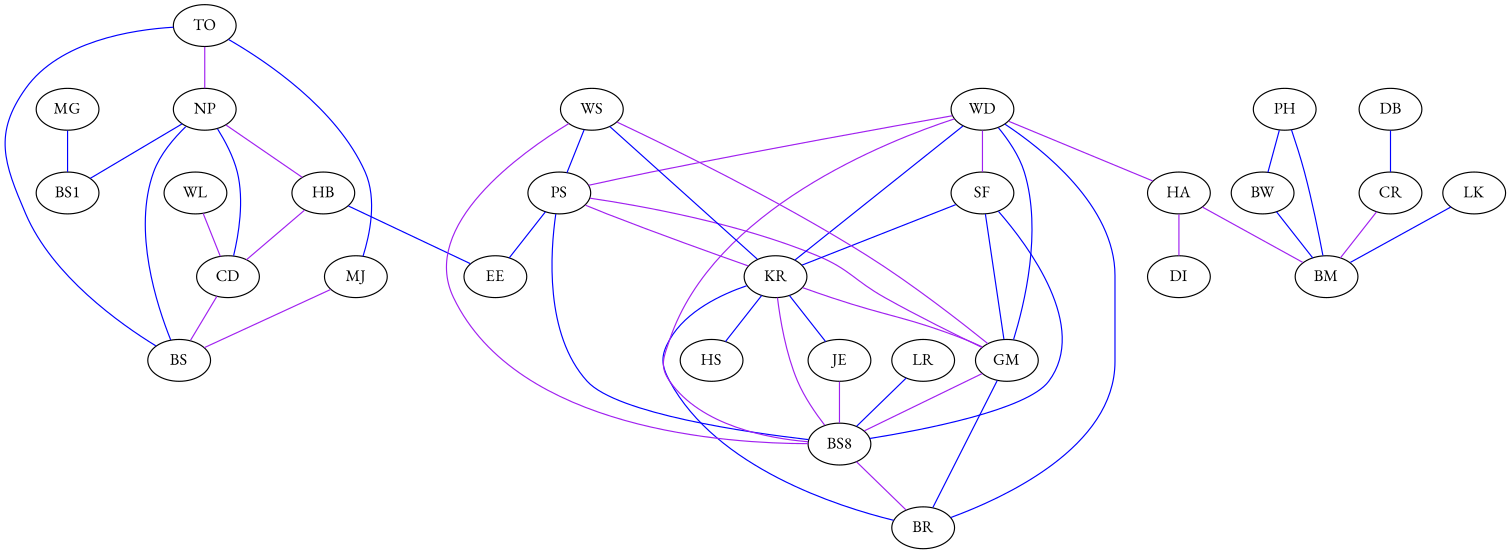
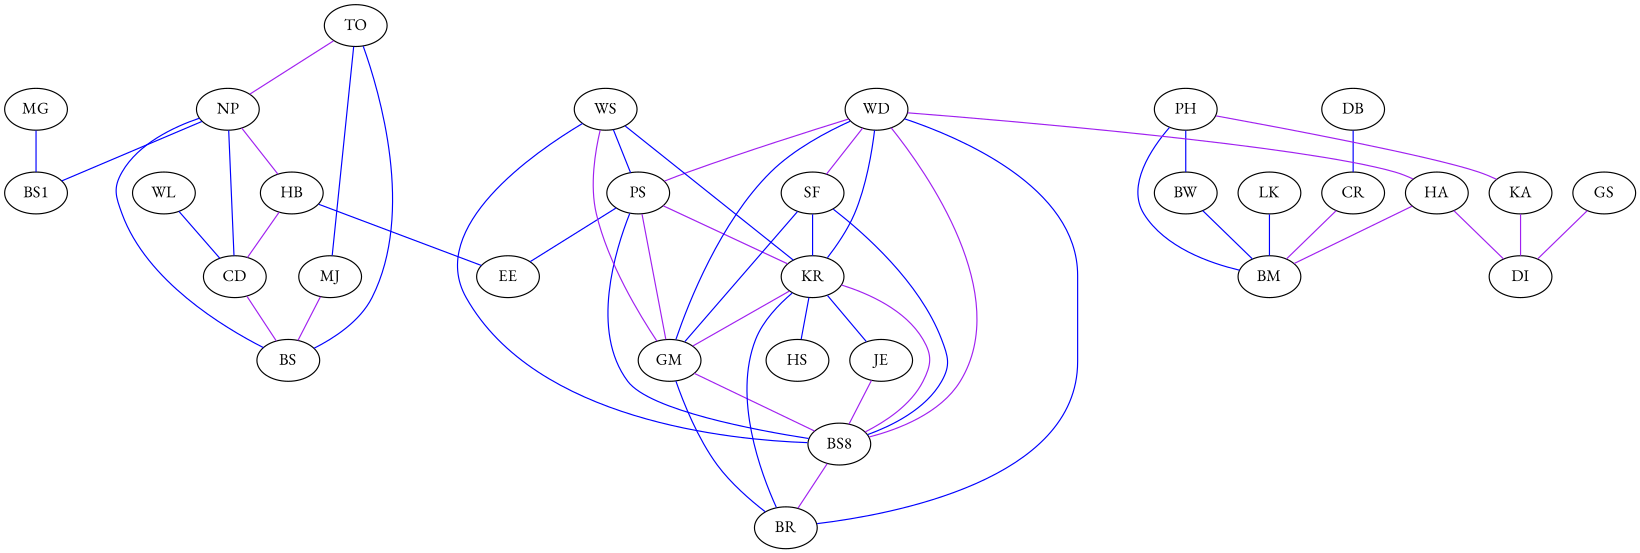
none -> (1521, 193)
none -> (1604, 193)
(212, 235) -> (199, 235)
(923, 360) -> none
(510, 364) -> (518, 356)
